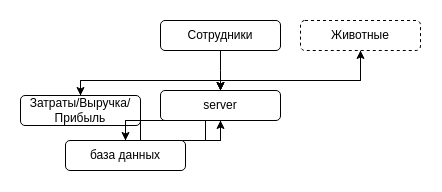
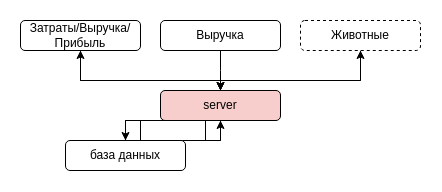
(221, 36) -> (221, 36)
(221, 106) -> (221, 106)
(81, 111) -> (81, 36)
